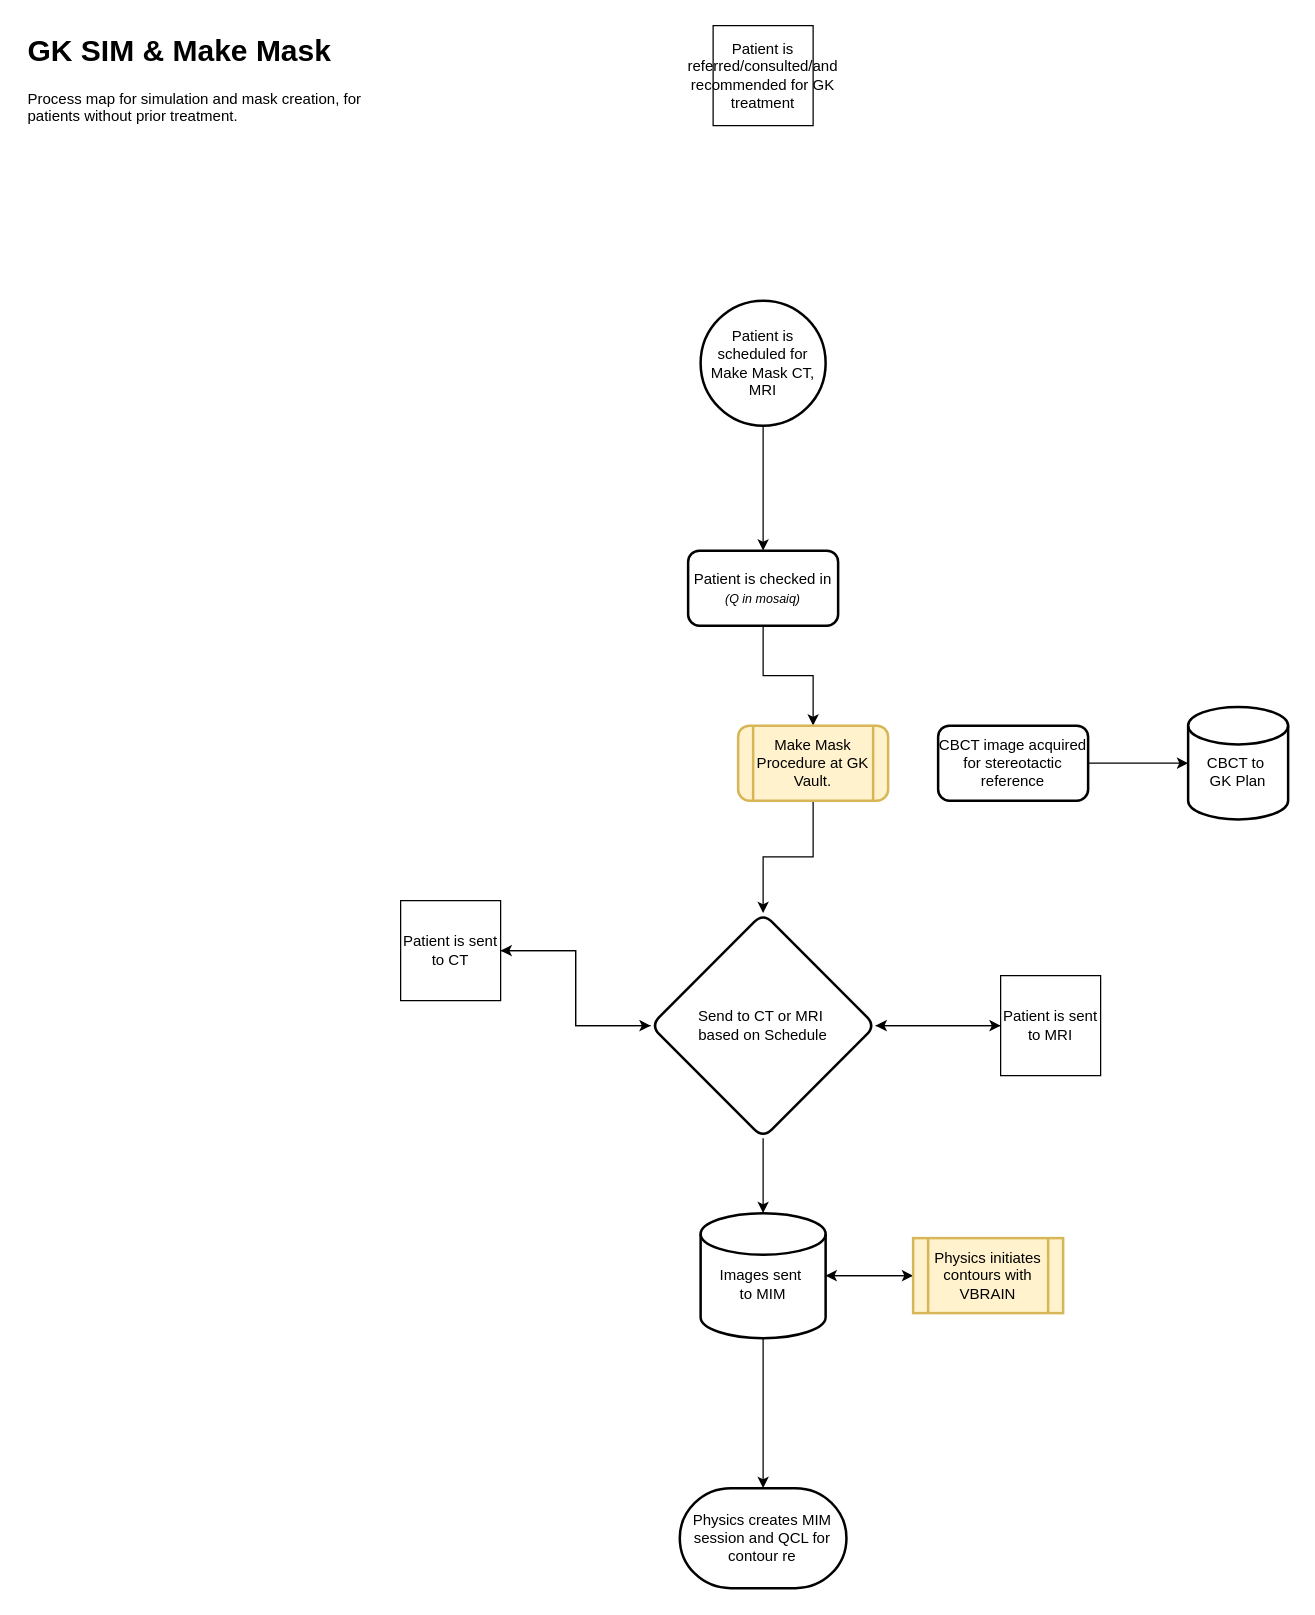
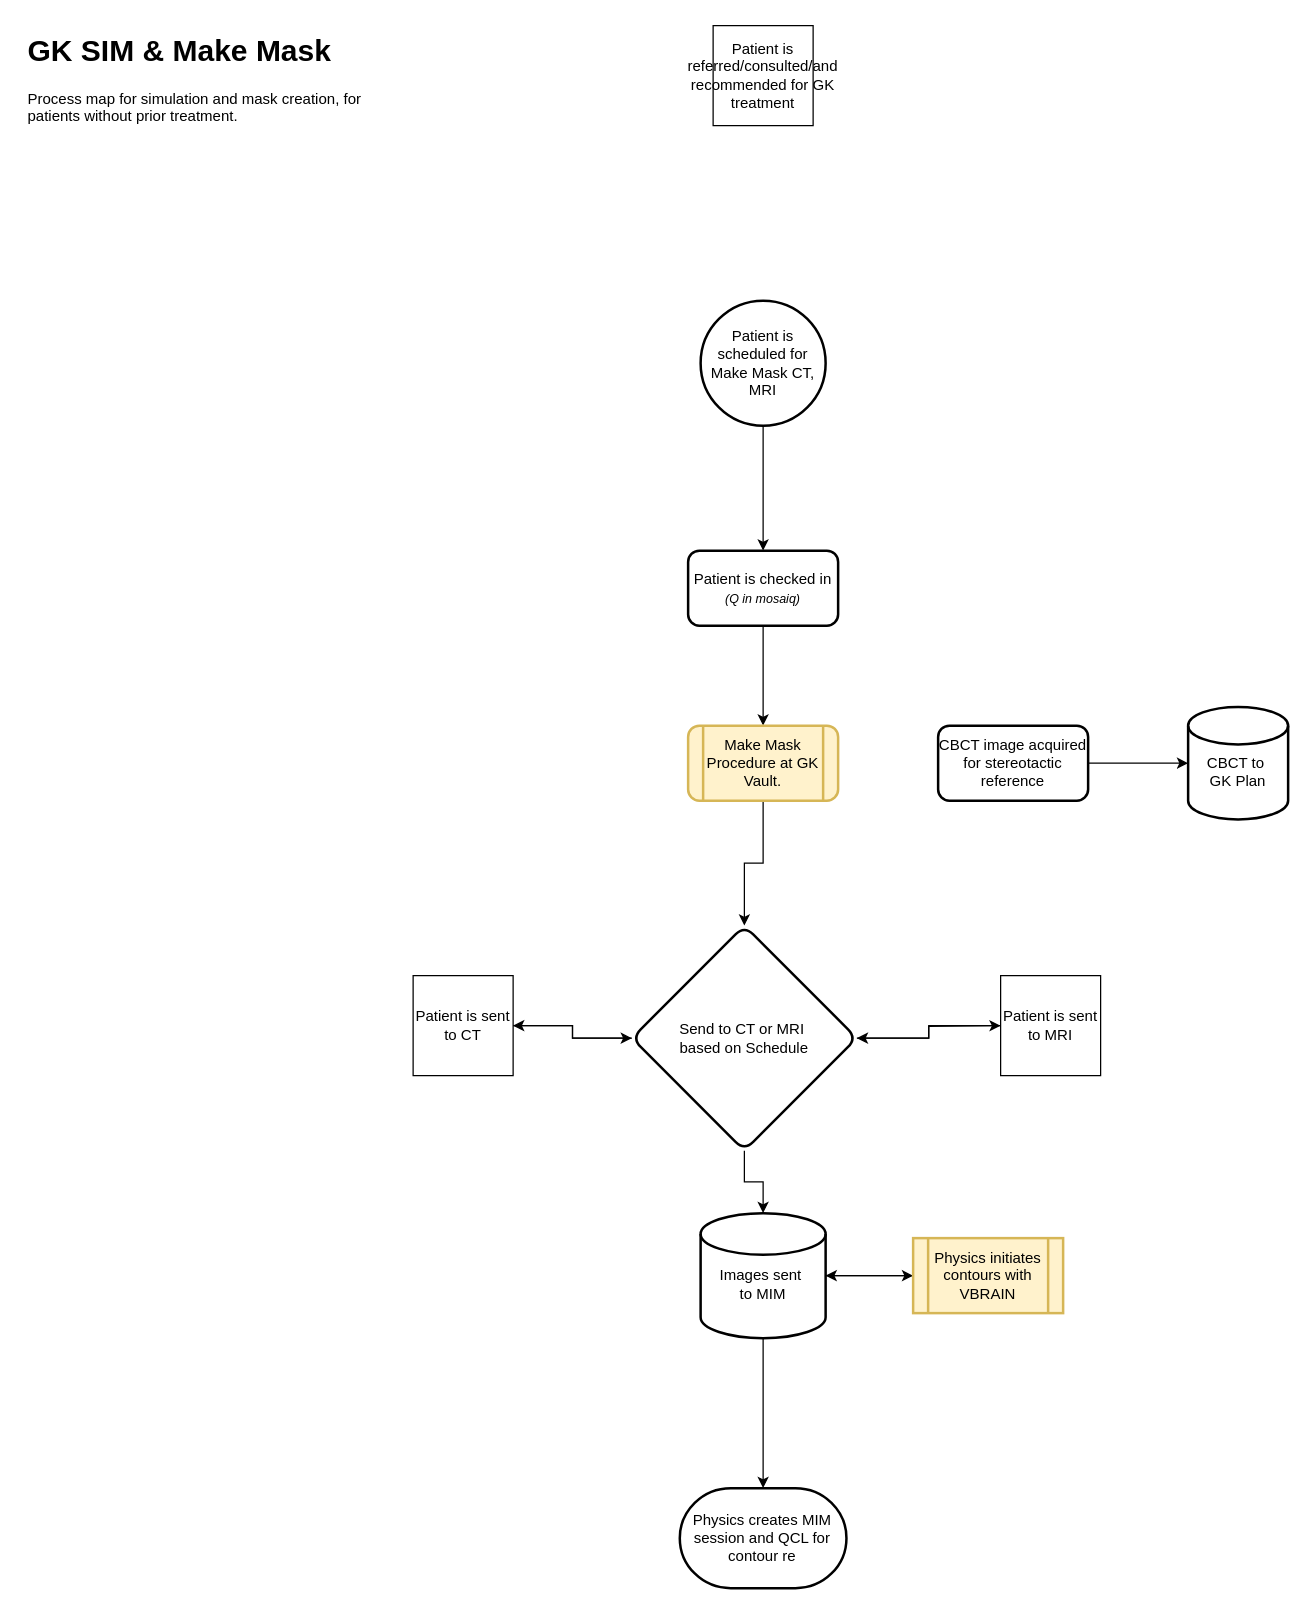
(813, 763) -> (763, 763)
(451, 951) -> (463, 1026)
(763, 1026) -> (744, 1038)
